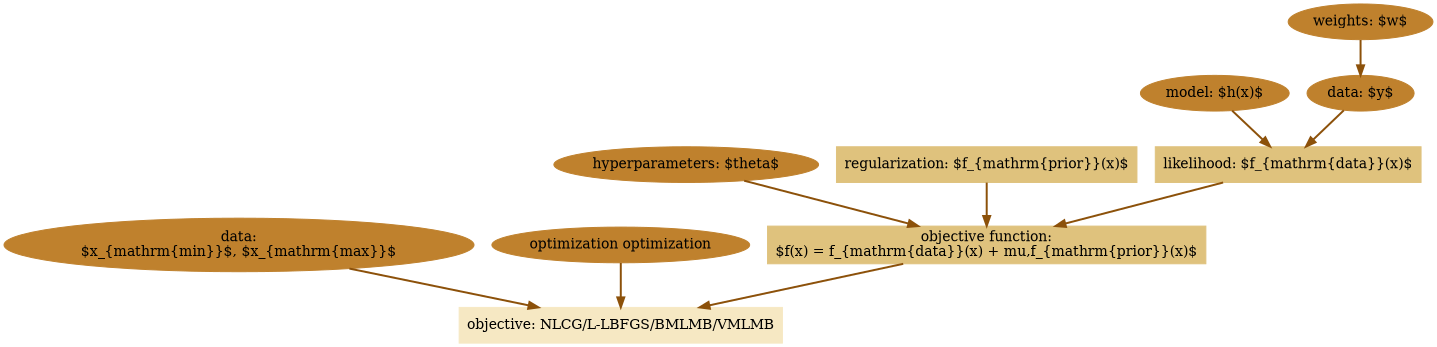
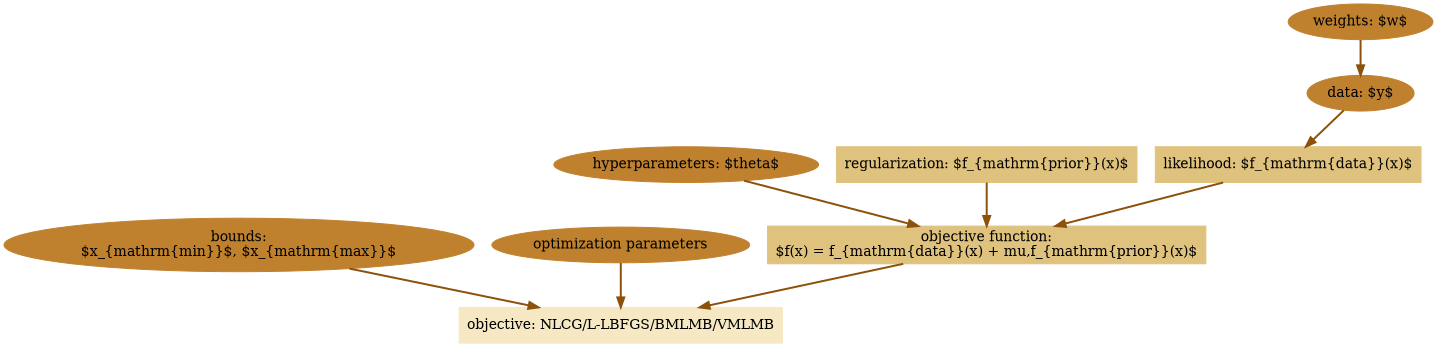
(1215, 93) -> none
(239, 245) -> (239, 245)
(621, 245) -> (621, 245)
